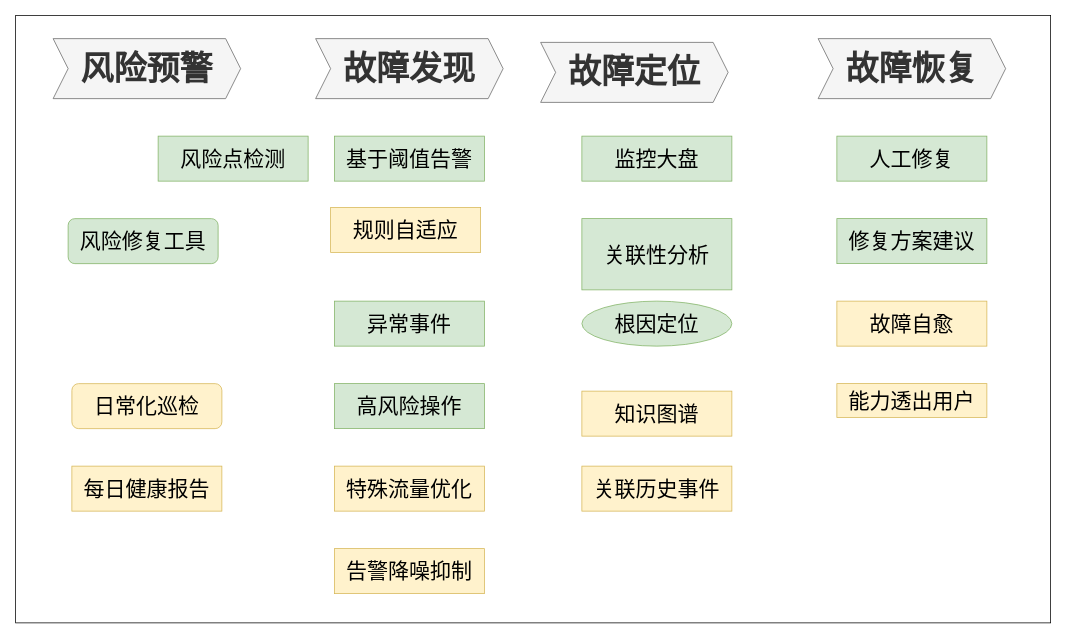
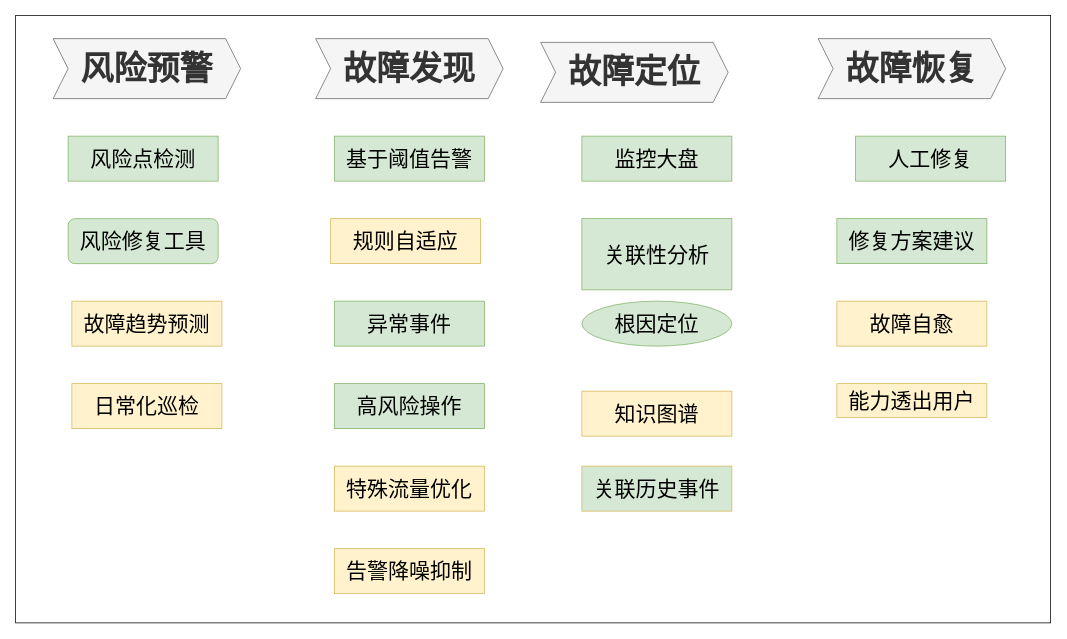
(233, 159) -> (143, 159)
(912, 159) -> (930, 159)
(405, 230) -> (405, 241)
none -> (147, 324)
(147, 406) -> (147, 406)
(147, 489) -> none
(657, 489) -> (657, 489)
